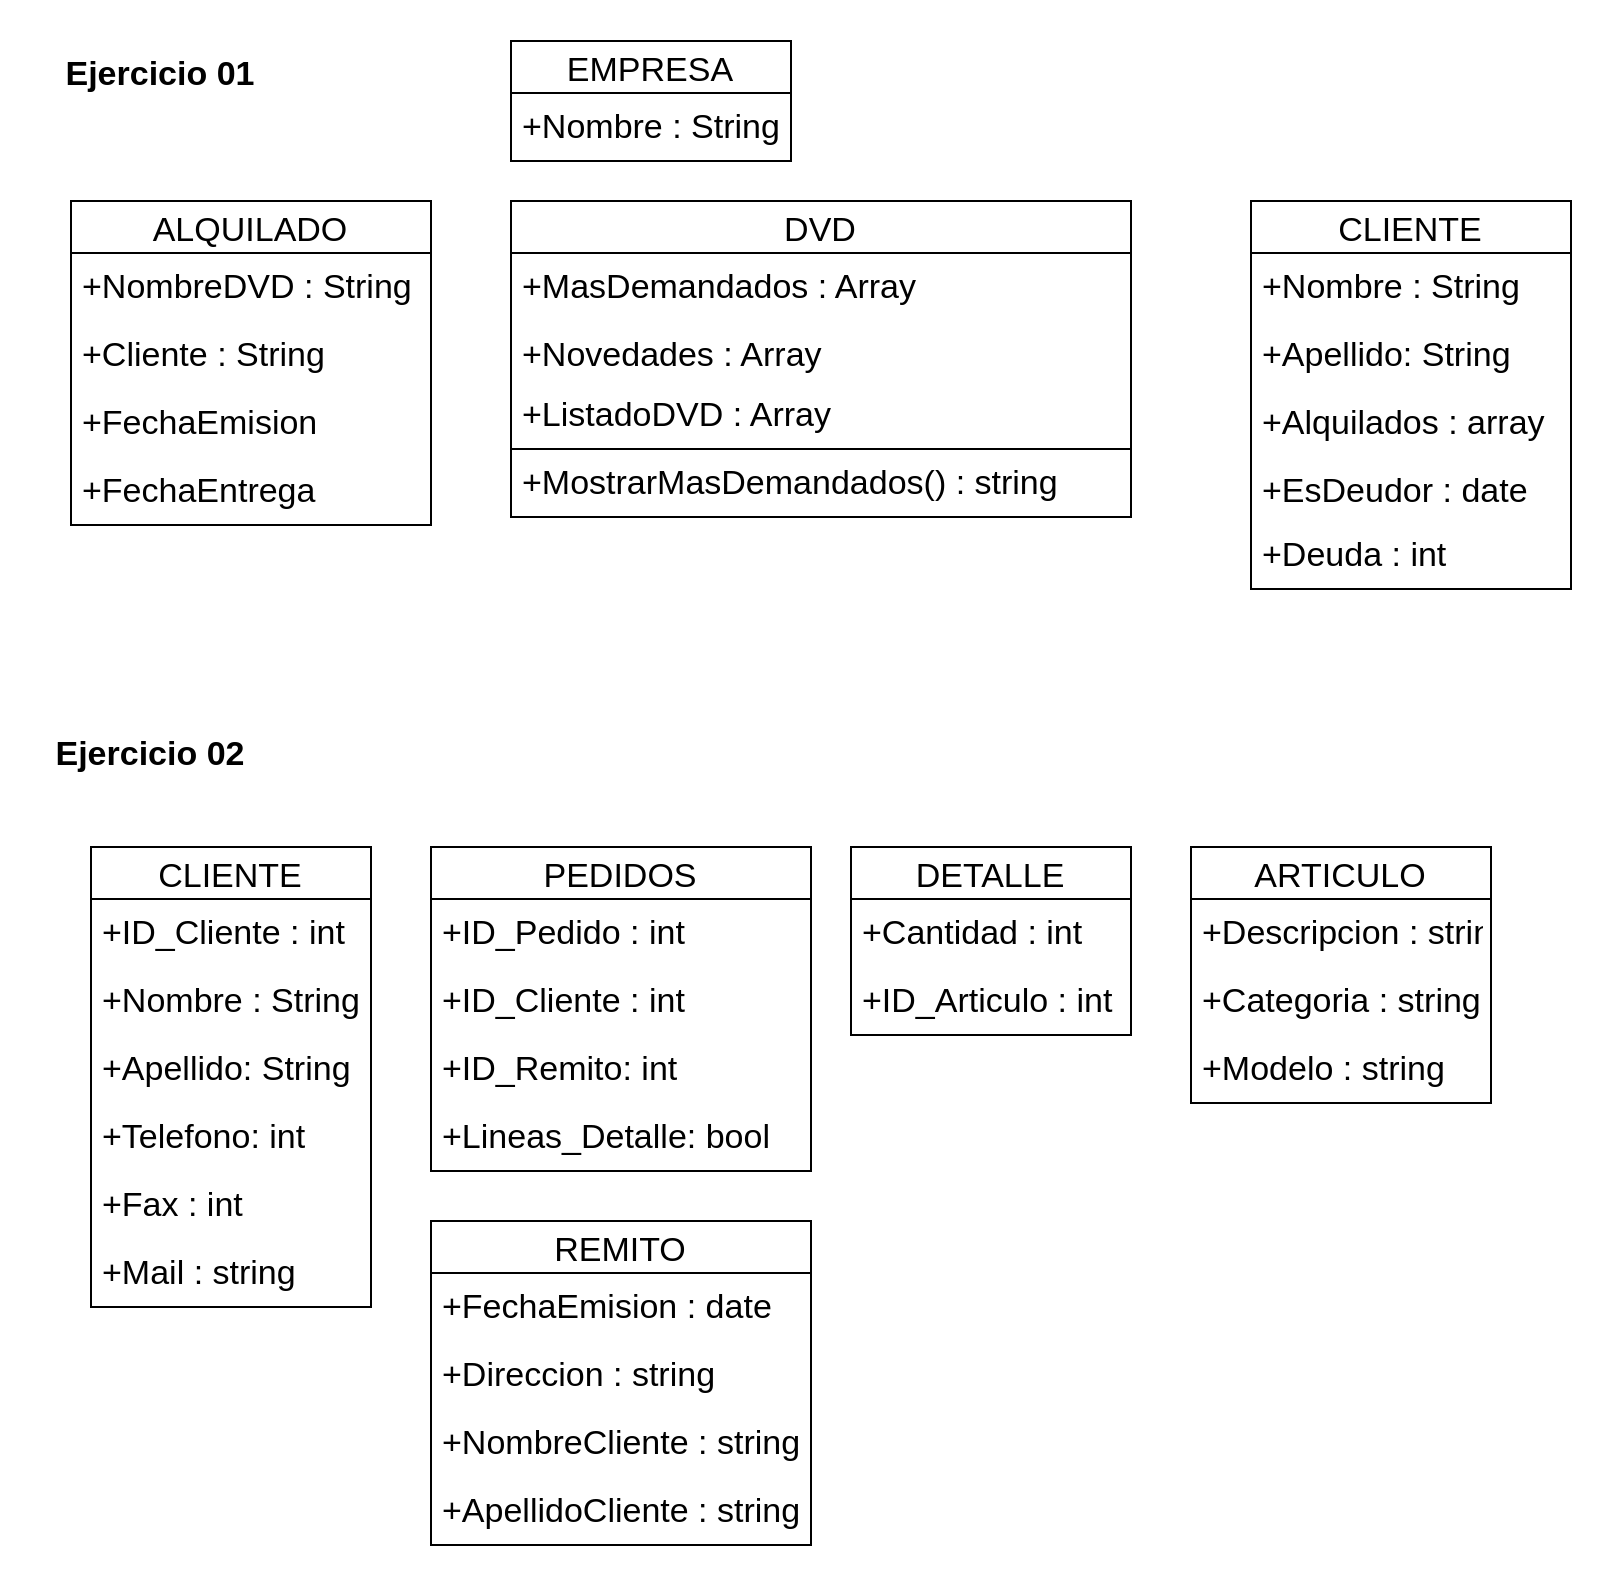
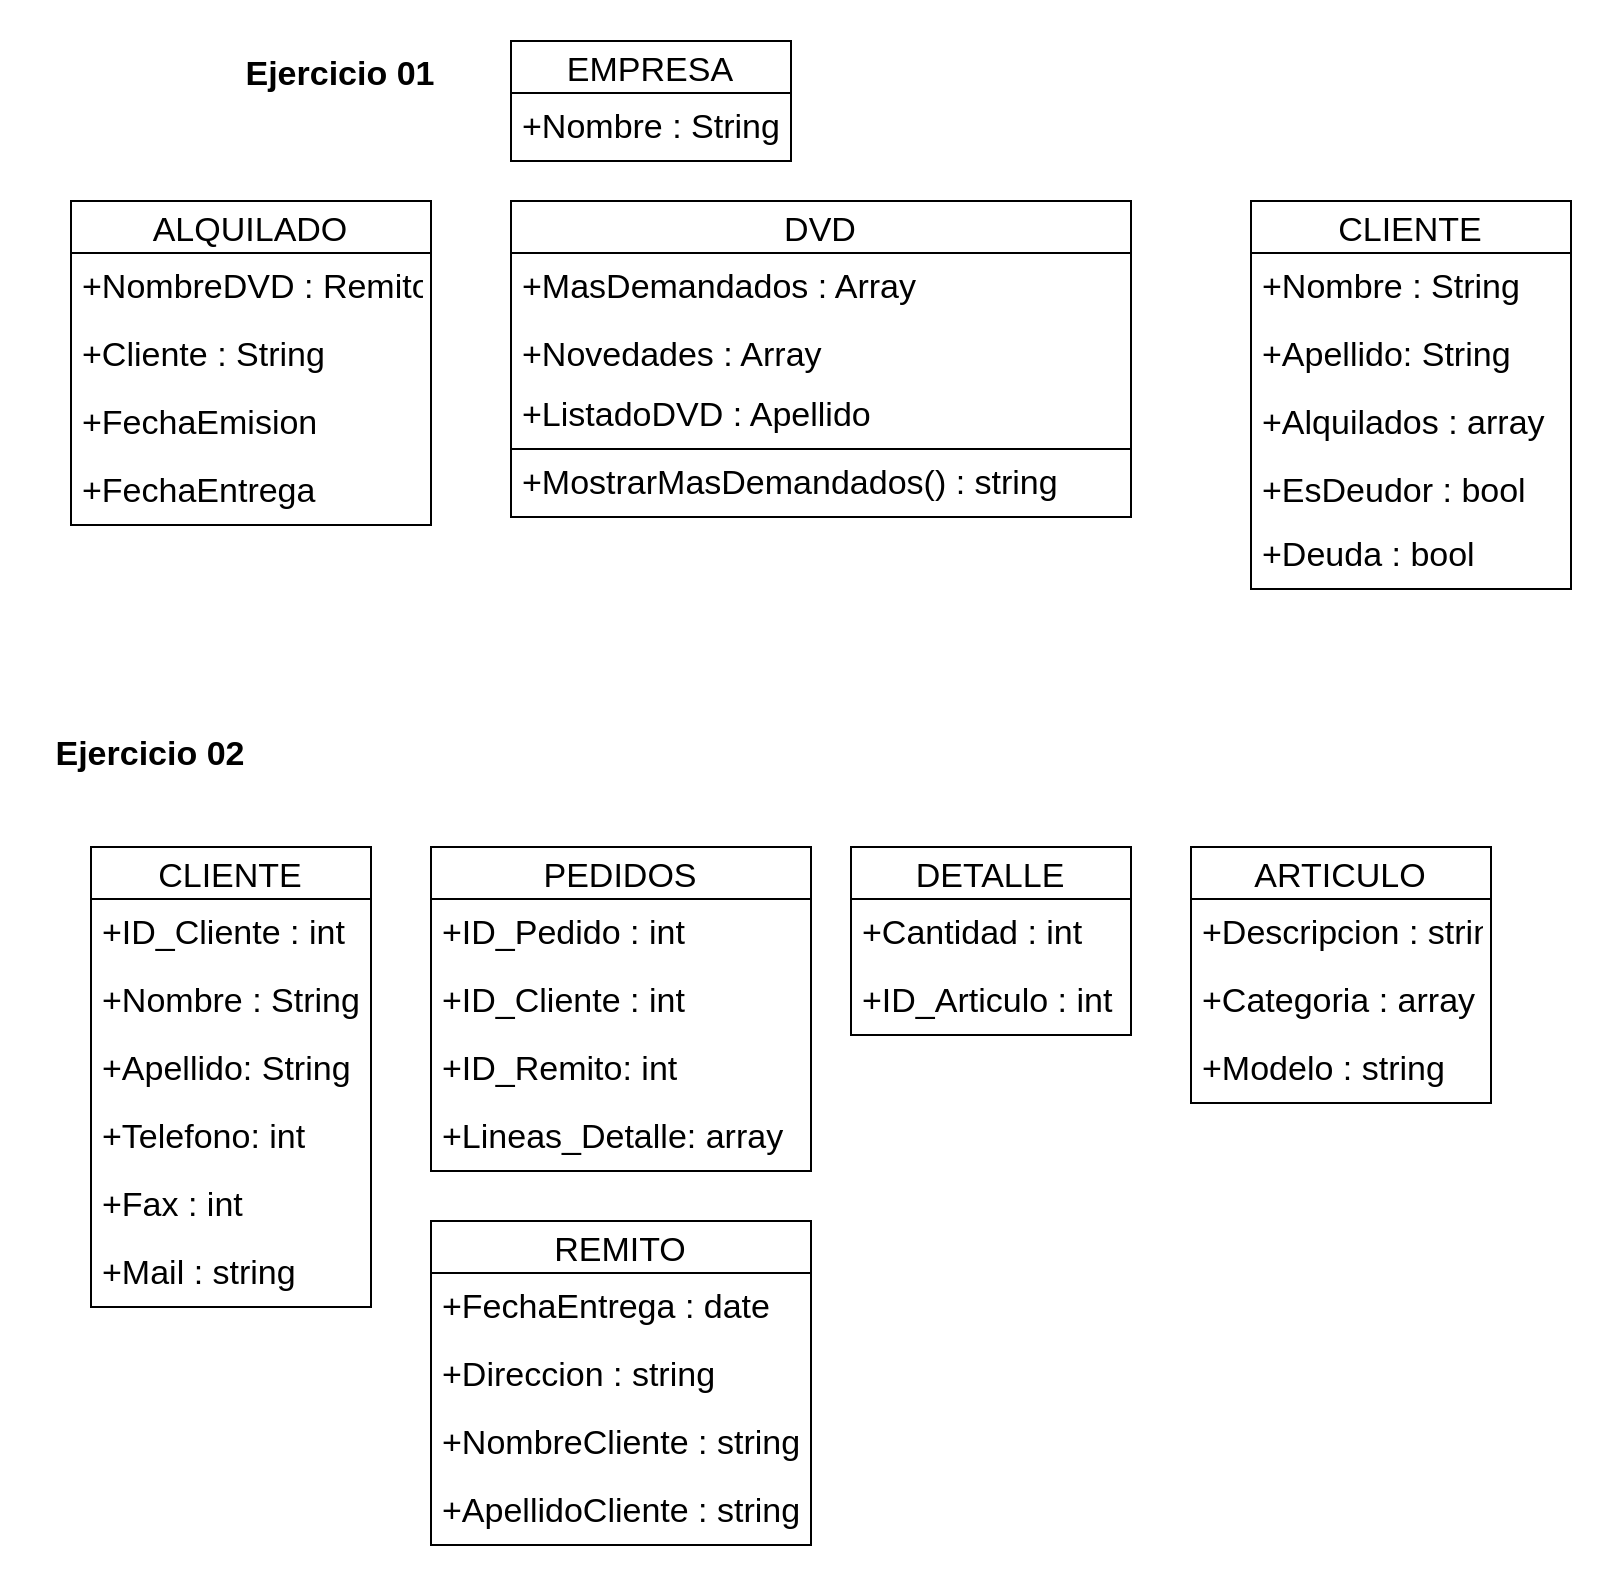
(161, 71) -> (341, 71)
(245, 287) -> (245, 287)
(685, 415) -> (701, 415)
(1401, 491) -> (1397, 491)
(1359, 555) -> (1368, 555)
(1361, 1001) -> (1356, 1001)
(615, 1137) -> (629, 1137)
(610, 1307) -> (619, 1307)
